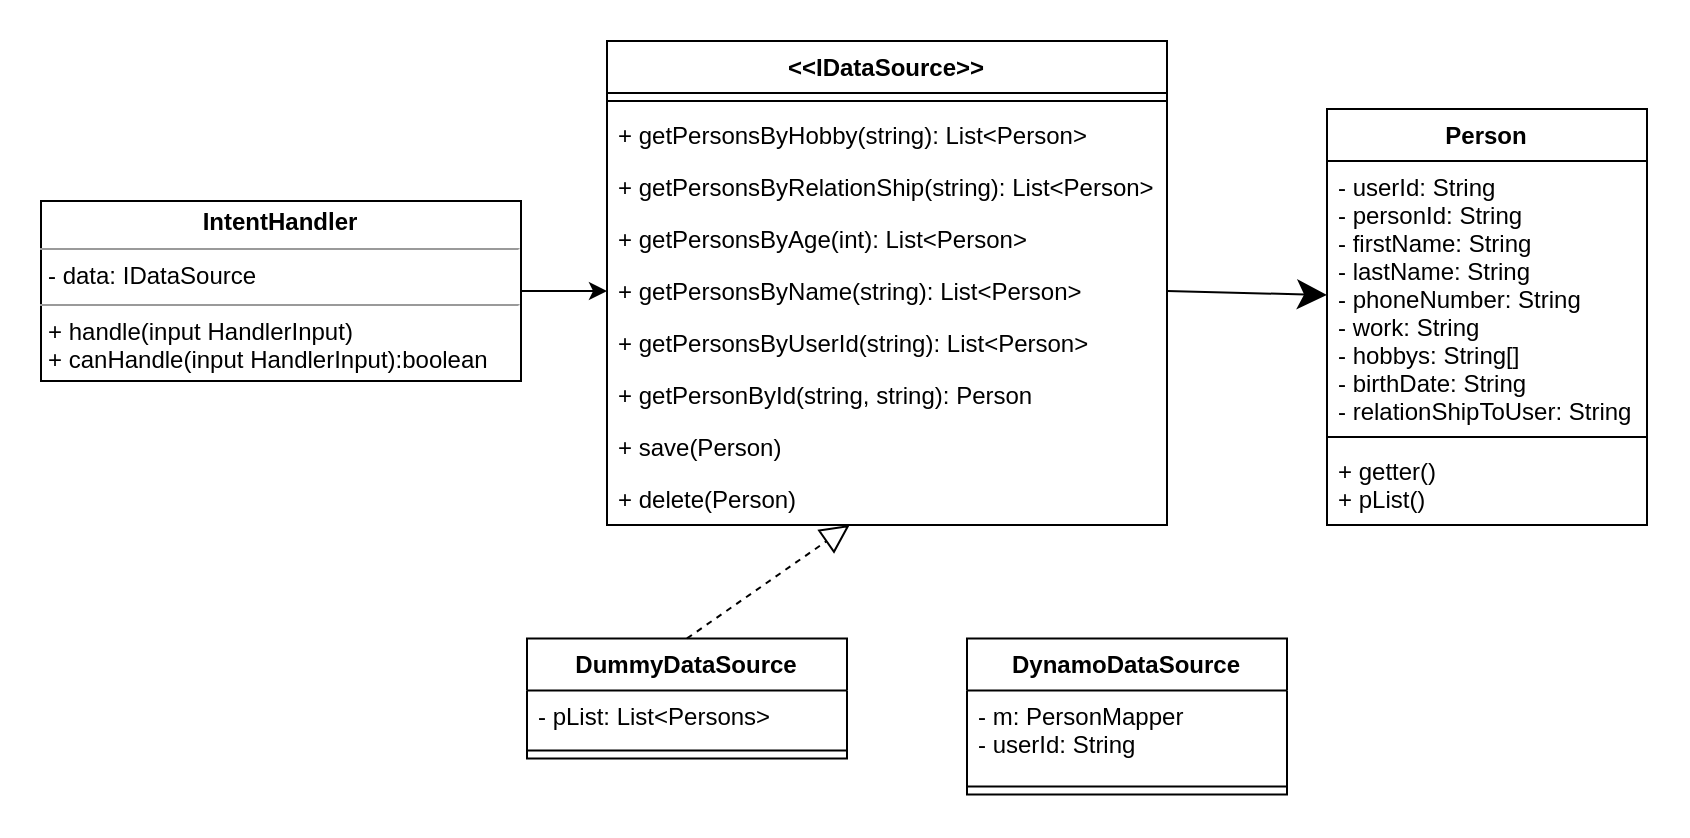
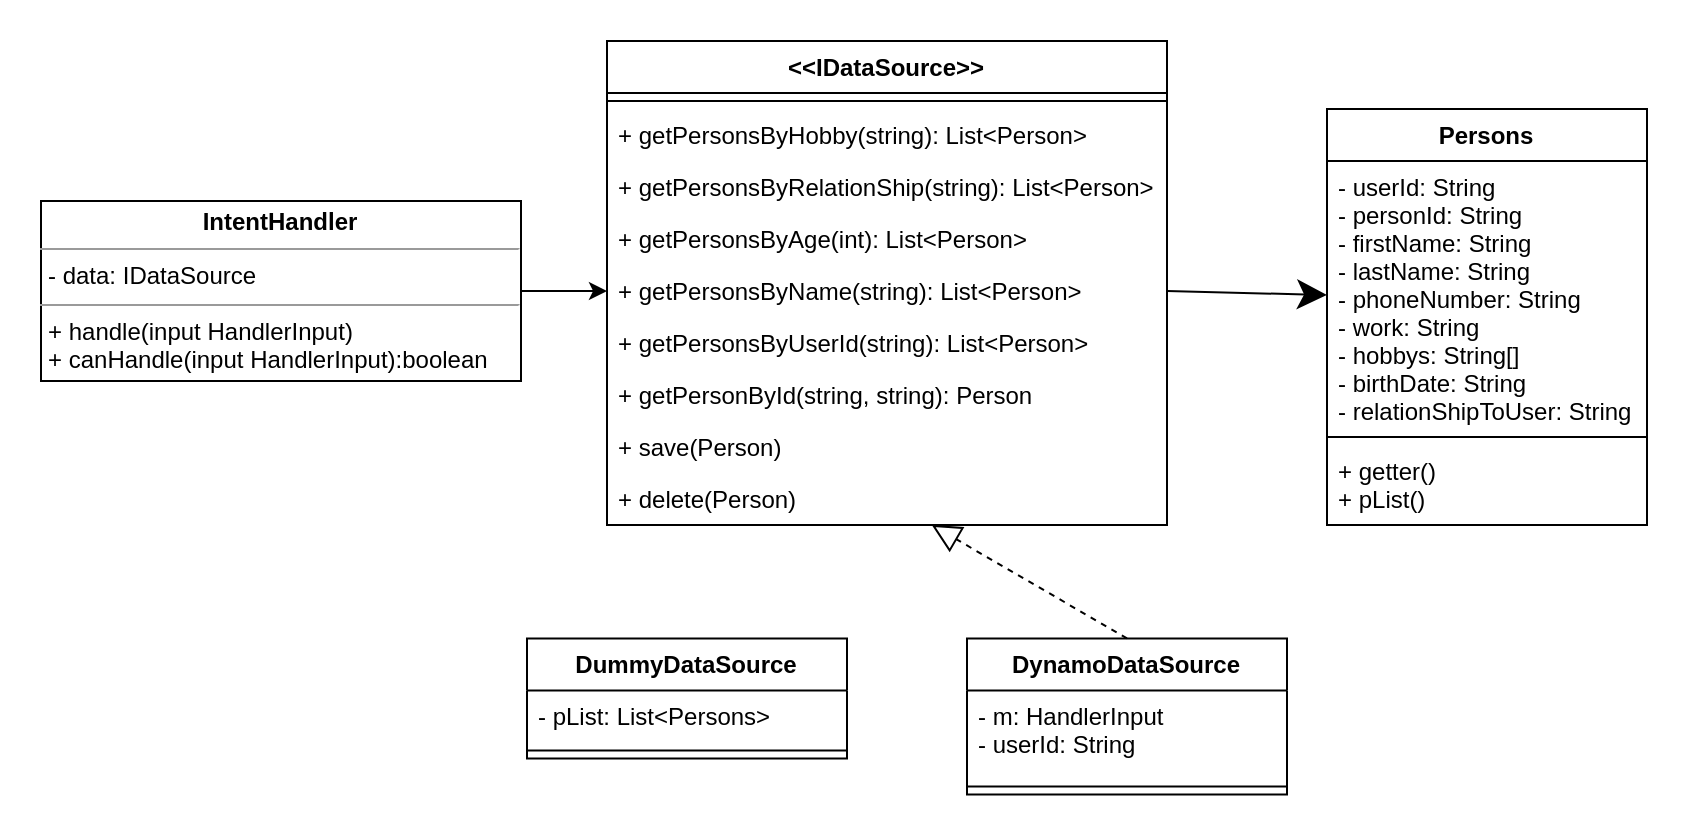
(1486, 136) -> (1486, 136)
none -> (1042, 589)
(757, 590) -> none
(1083, 717) -> (1080, 717)
